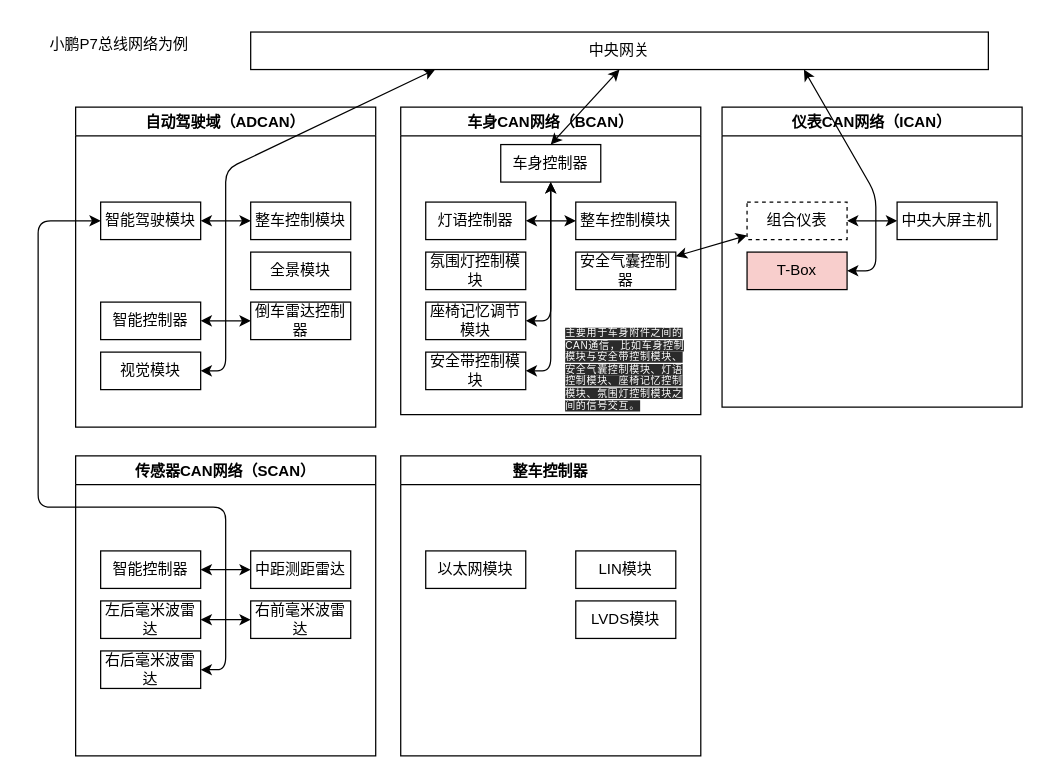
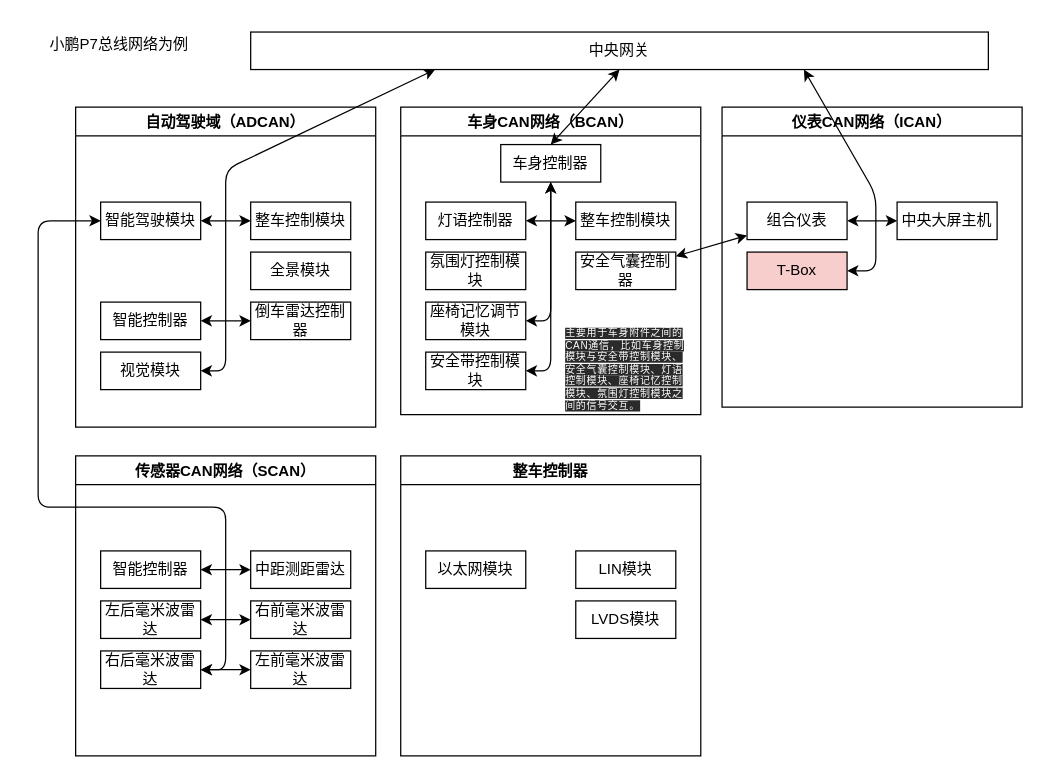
(797, 221) -> (797, 221)
none -> (233, 669)
none -> (301, 669)
